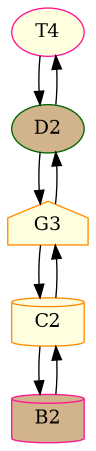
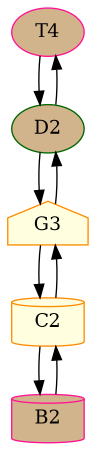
(48, 32) -> (48, 32)
